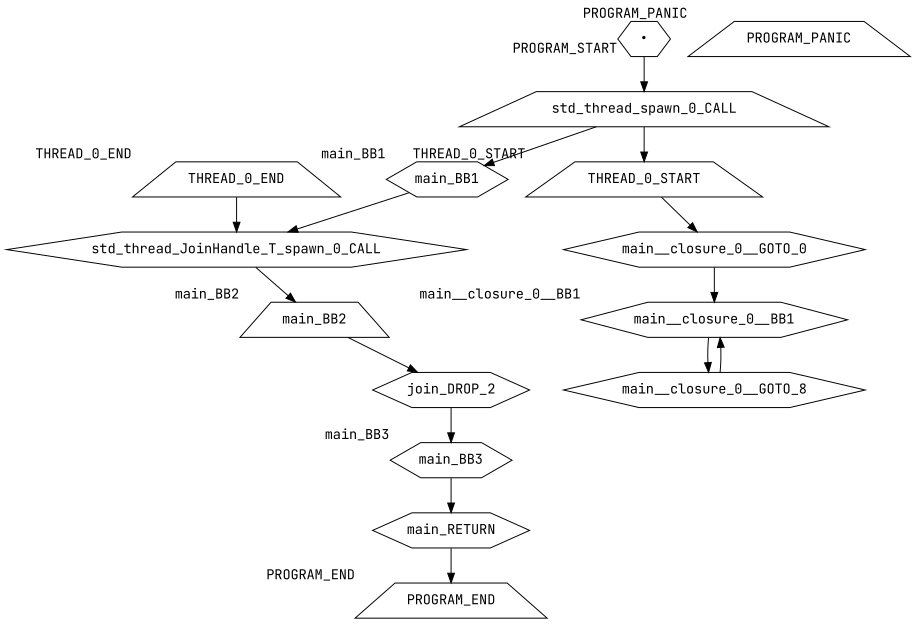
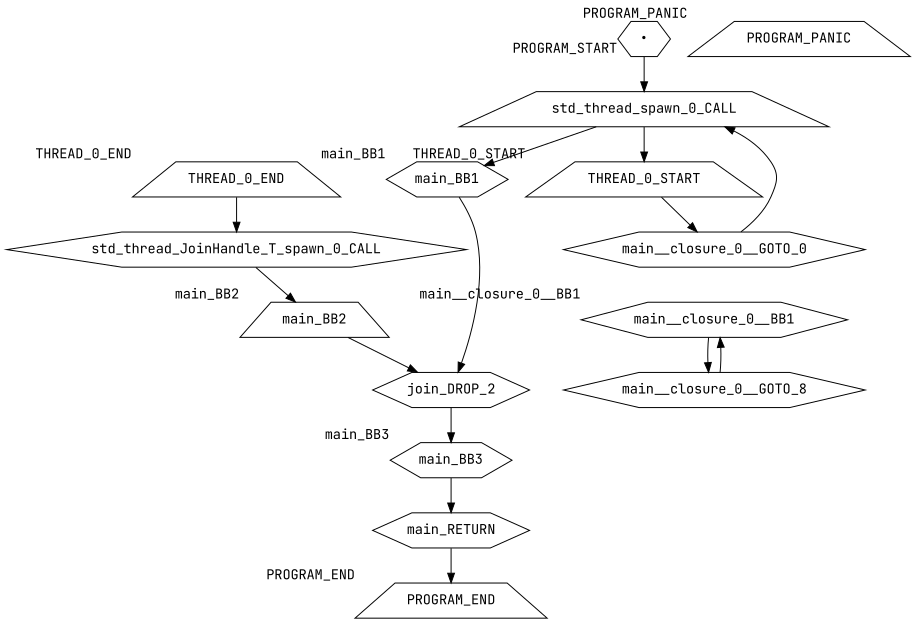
(353, 211) -> (479, 279)
(714, 280) -> (776, 178)
